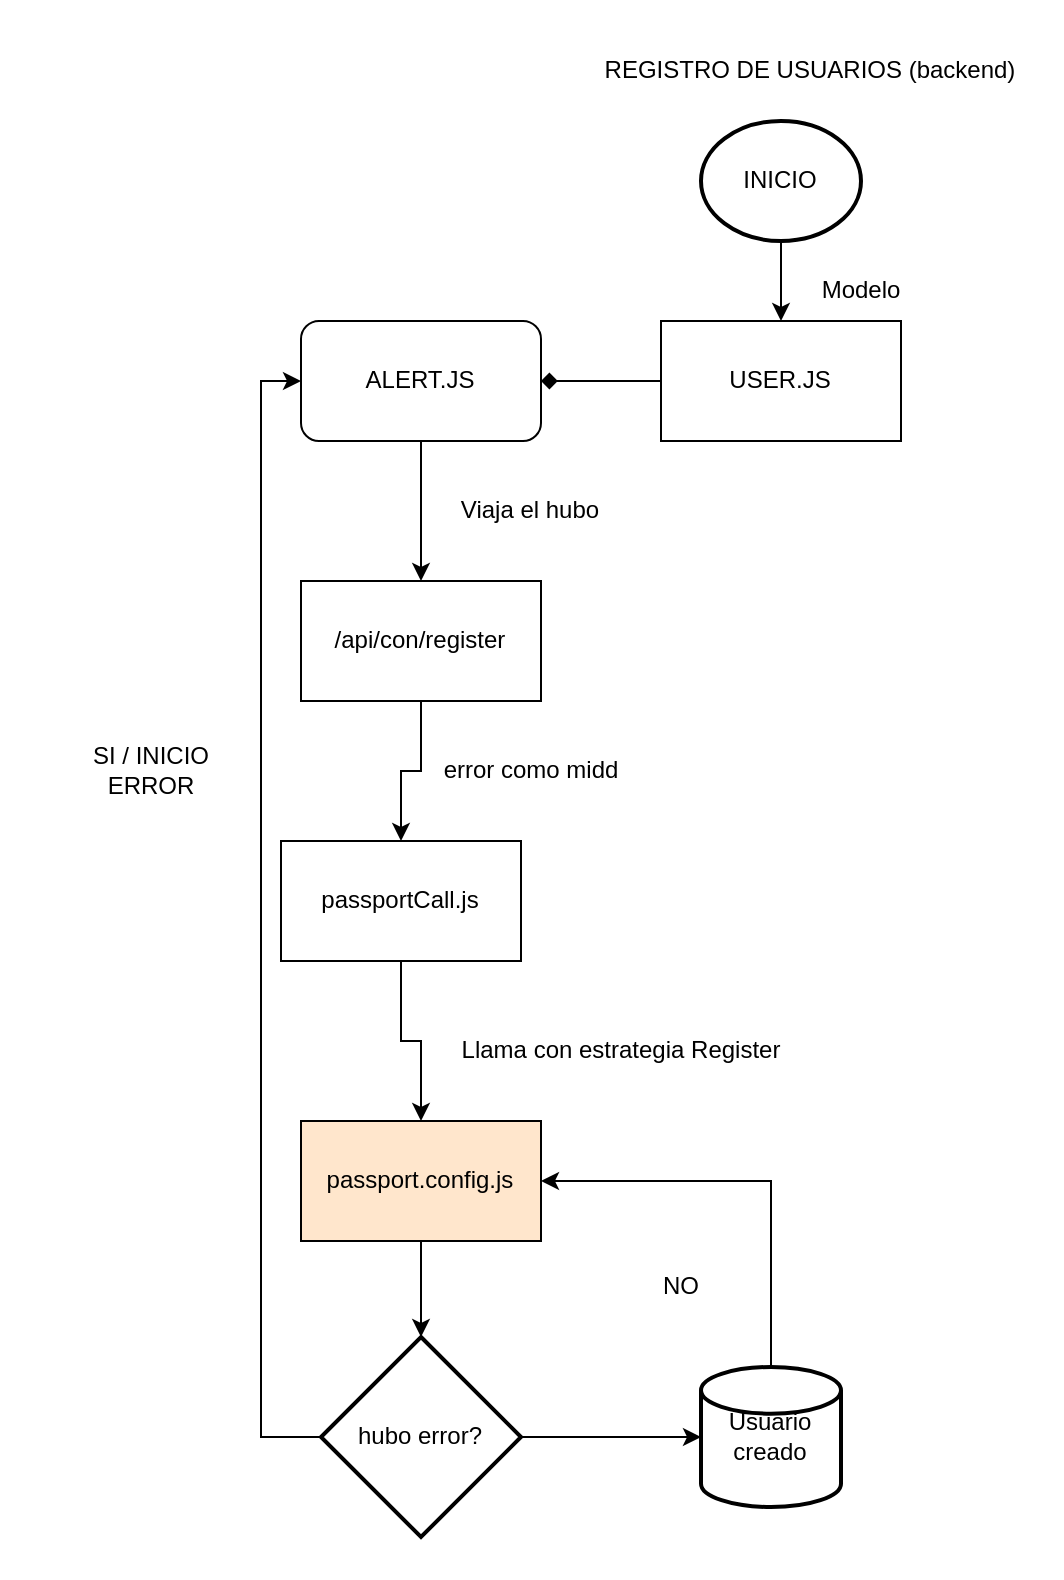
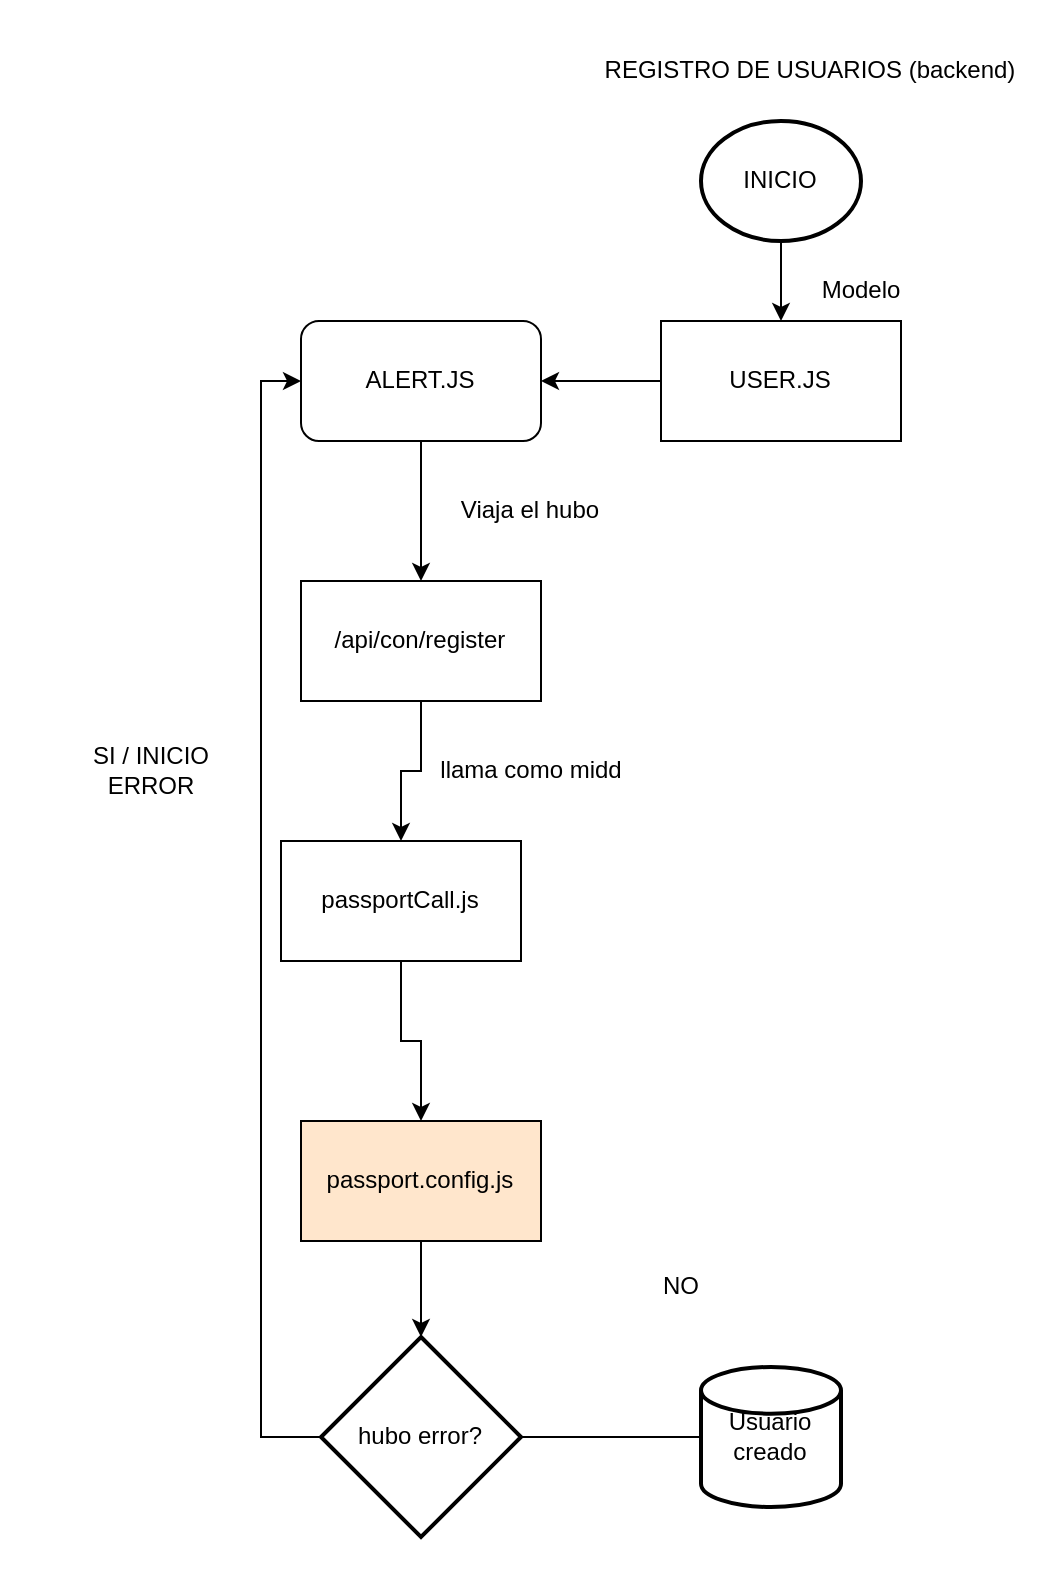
(557, 381) -> (556, 381)
(532, 771) -> (532, 771)
(621, 1051) -> none
(755, 1181) -> none
(686, 1437) -> (691, 1437)
